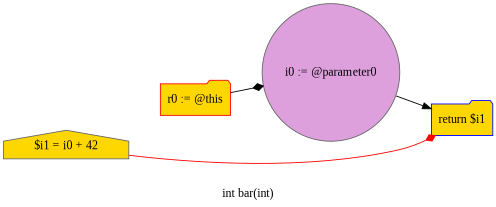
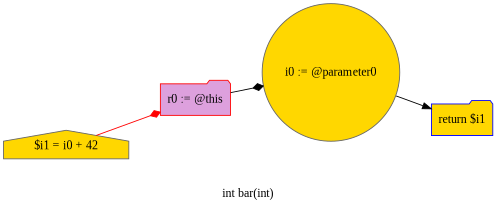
(331, 72) -> (331, 72)
(195, 100) -> (195, 100)
(278, 163) -> (123, 126)
